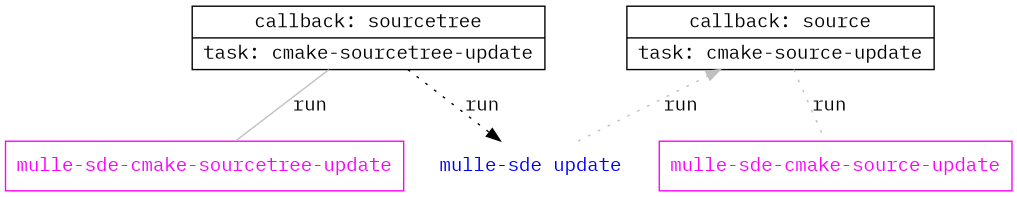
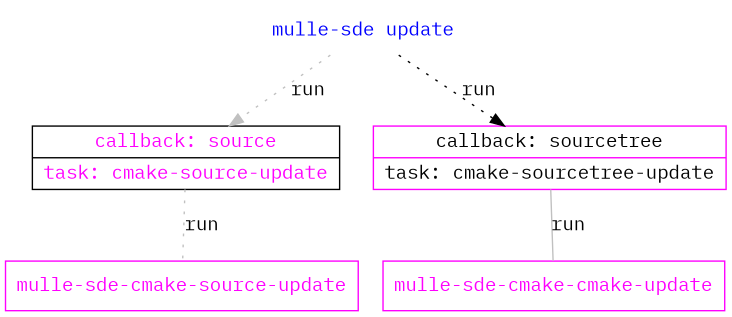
(369, 38) -> (550, 158)
(781, 38) -> (186, 158)
(449, 101) -> (446, 87)
(205, 166) -> (554, 286)
